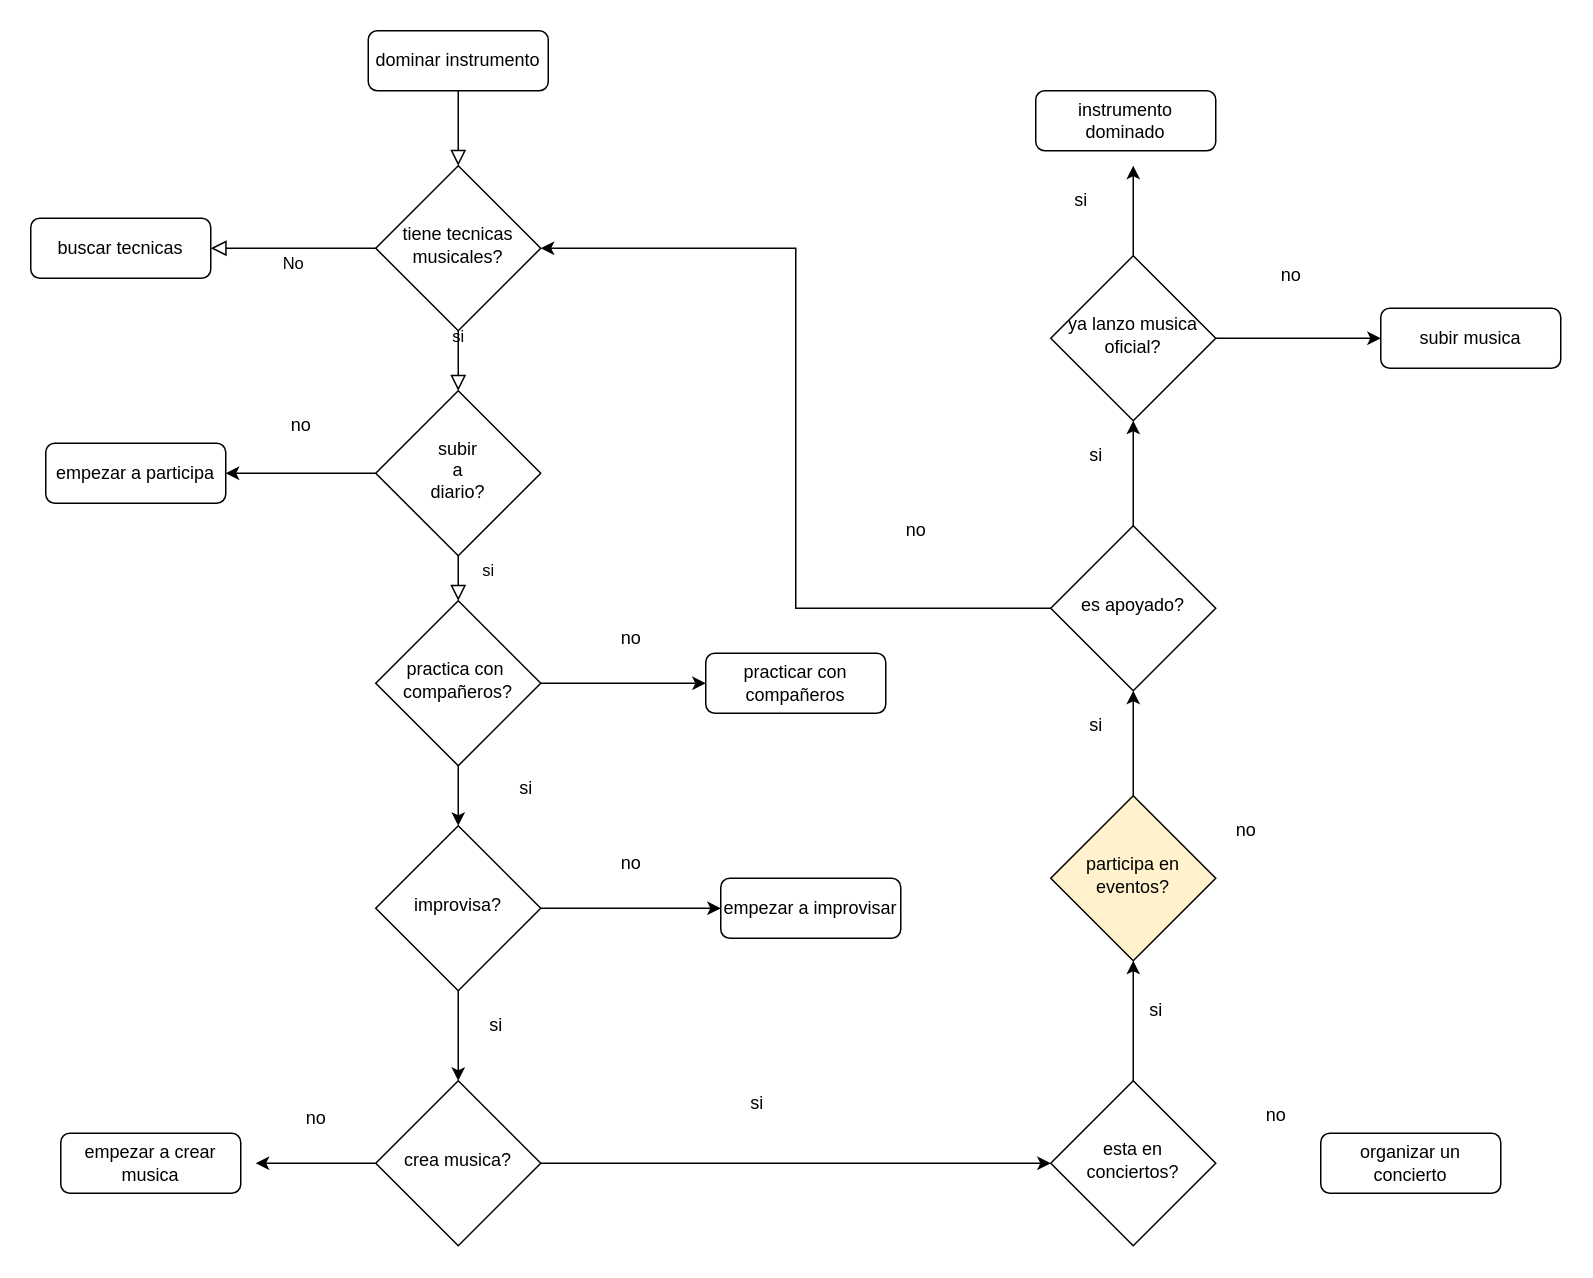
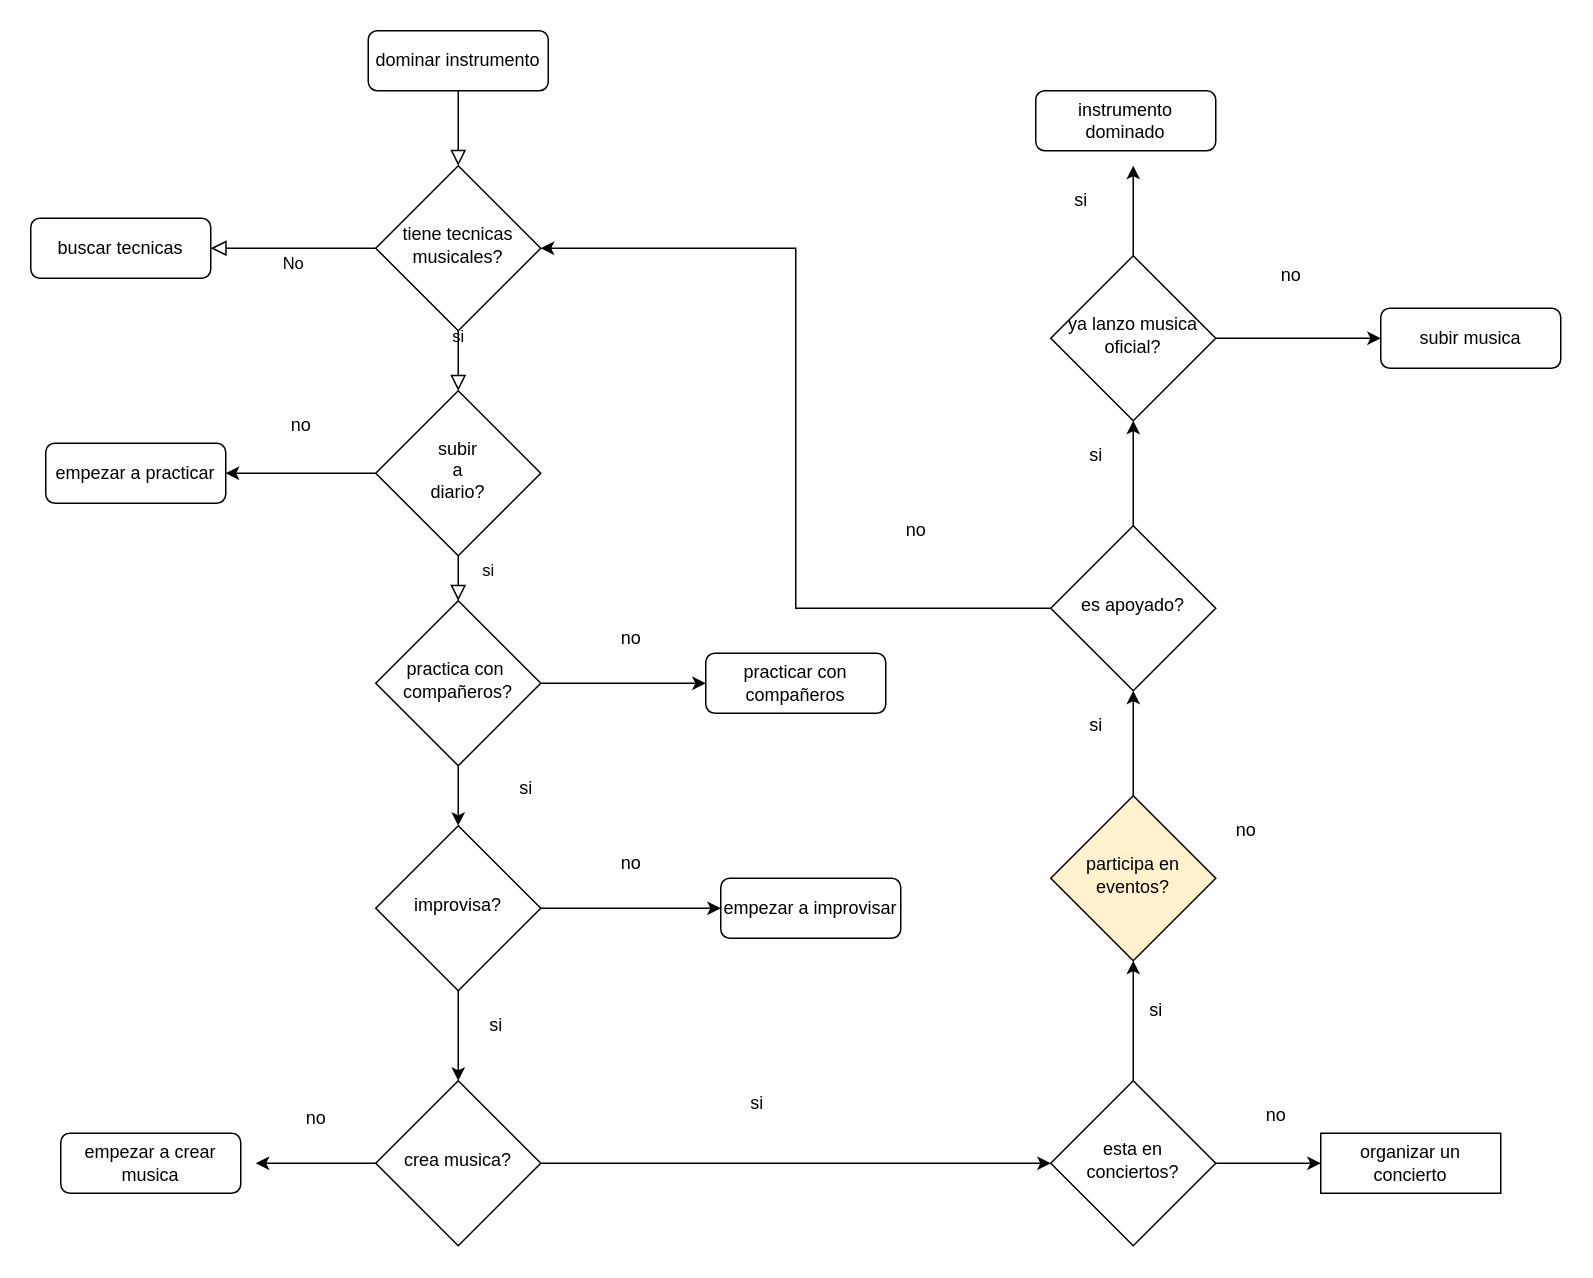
(136, 473) -> (136, 473)
none -> (1263, 1163)
(1411, 1163) -> (1411, 1163)
